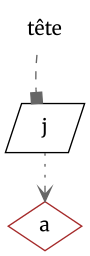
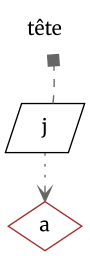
(36, 72) -> (54, 86)
